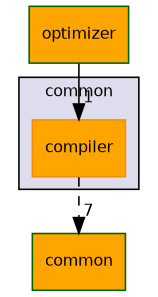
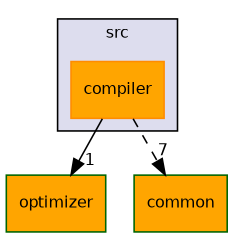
(79, 87) -> (90, 141)
(79, 92) -> (118, 34)
